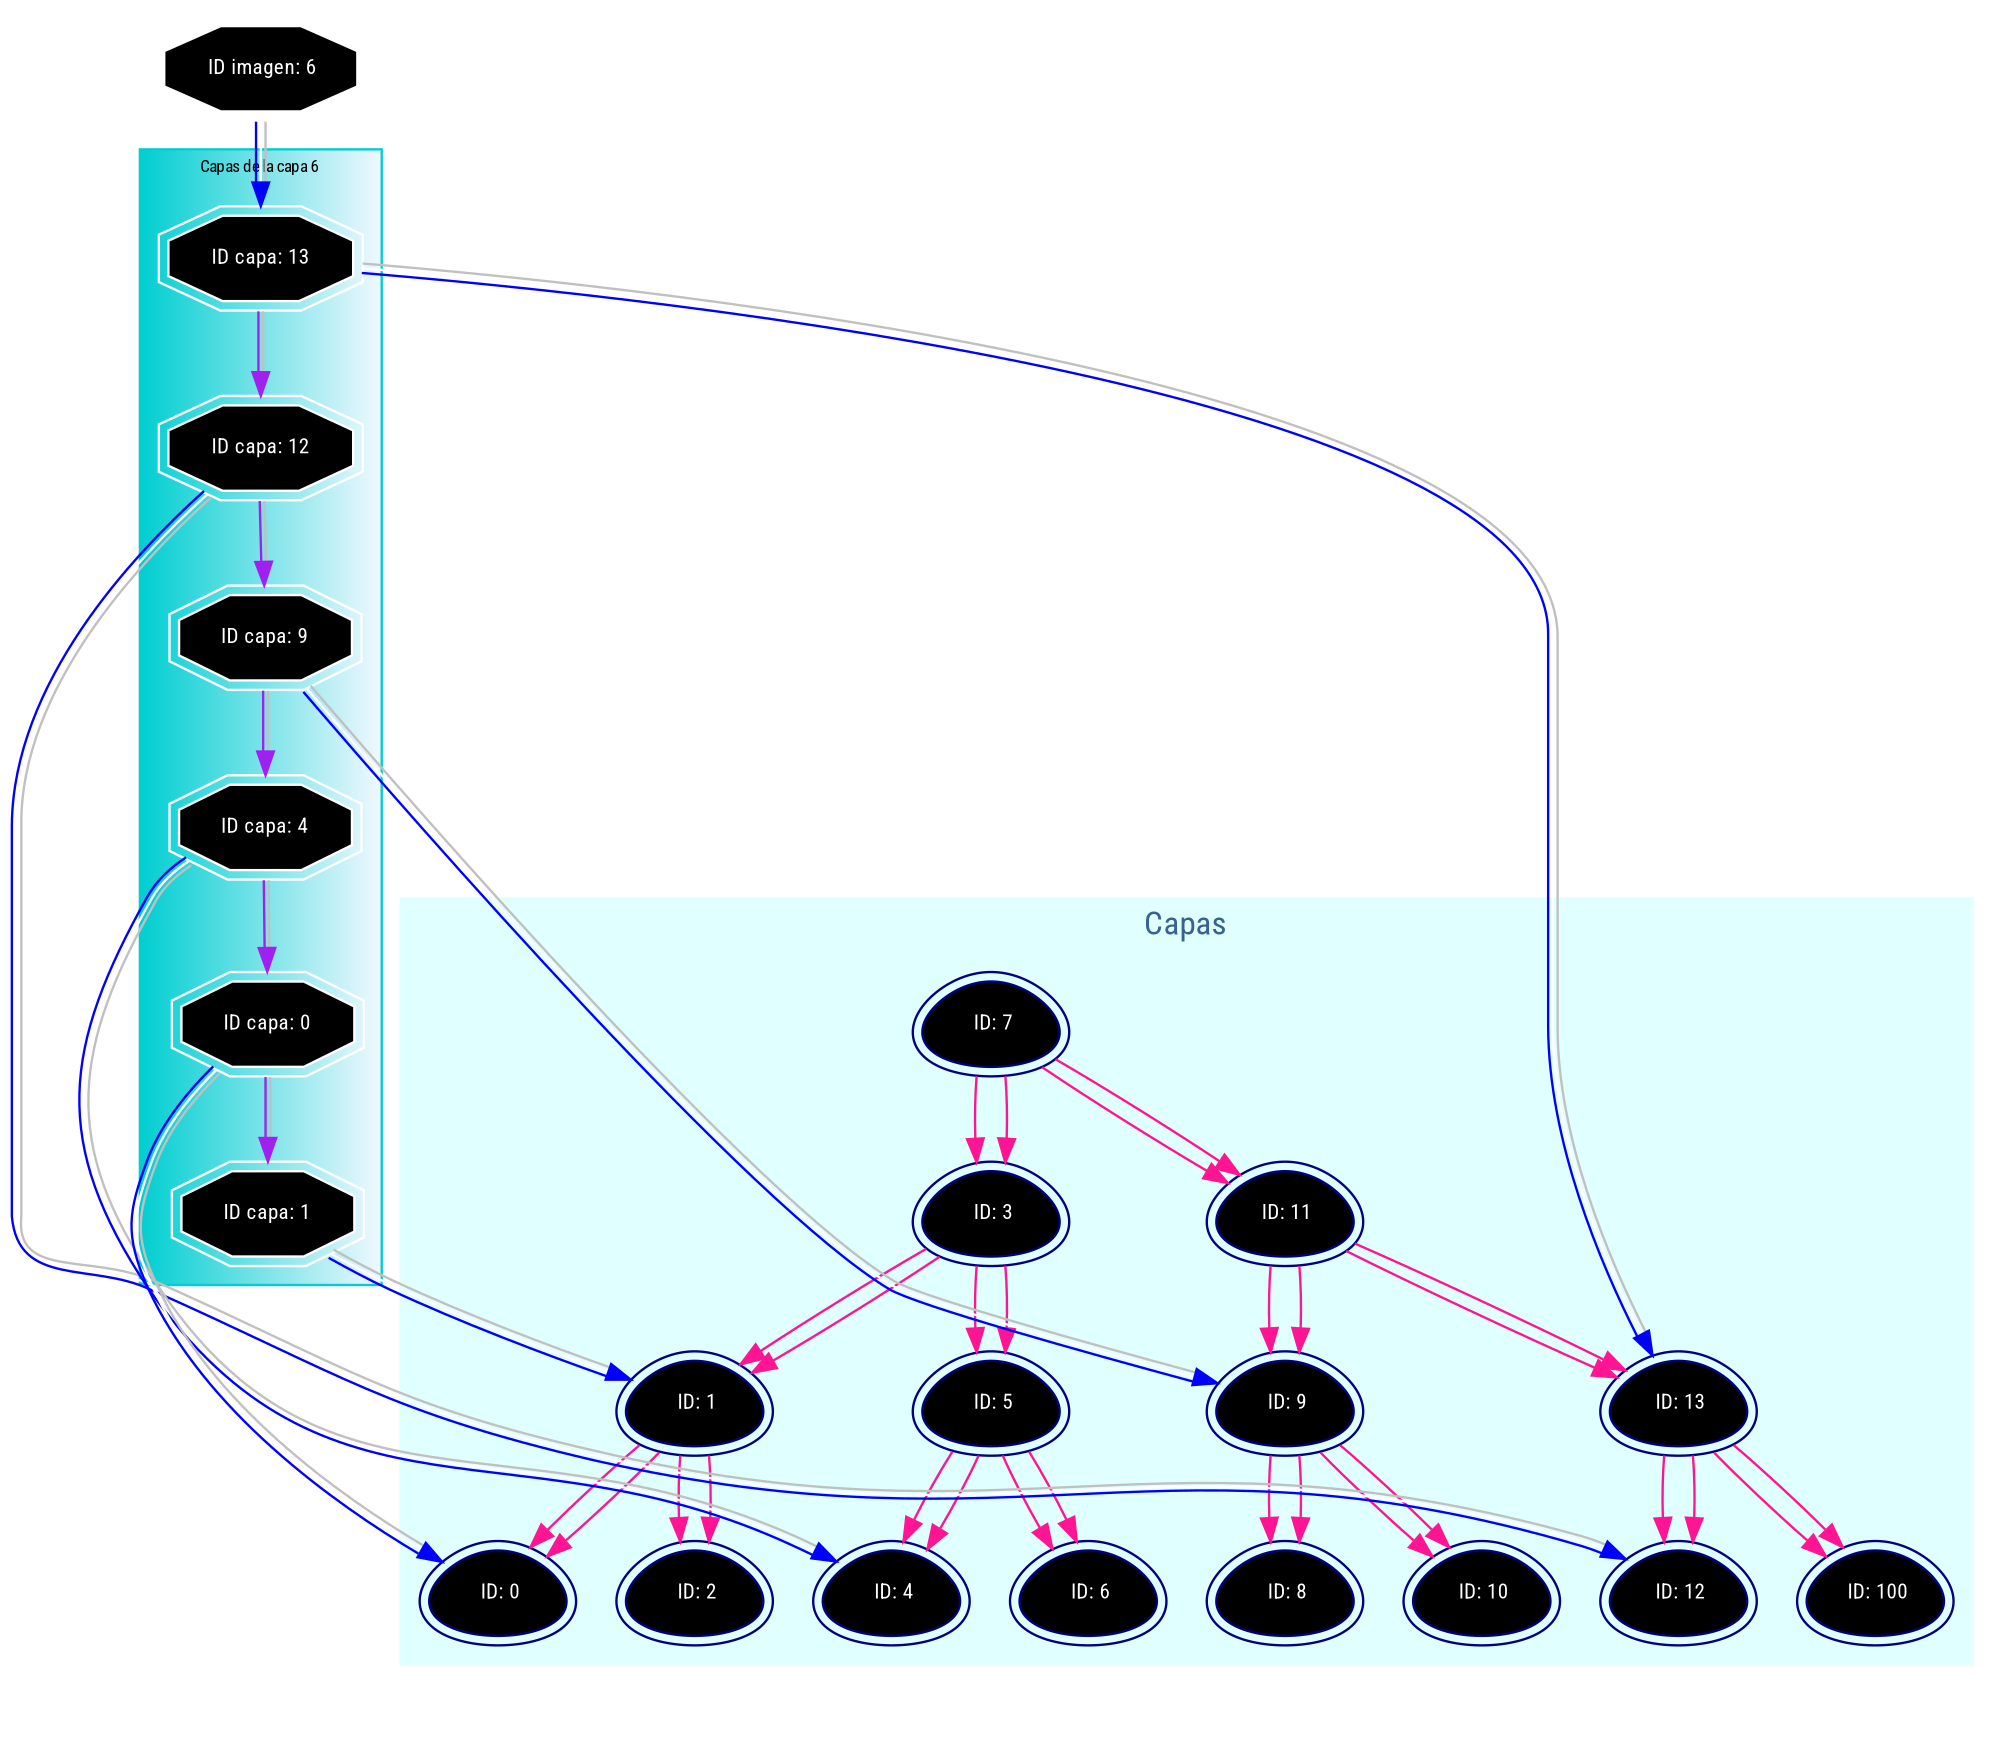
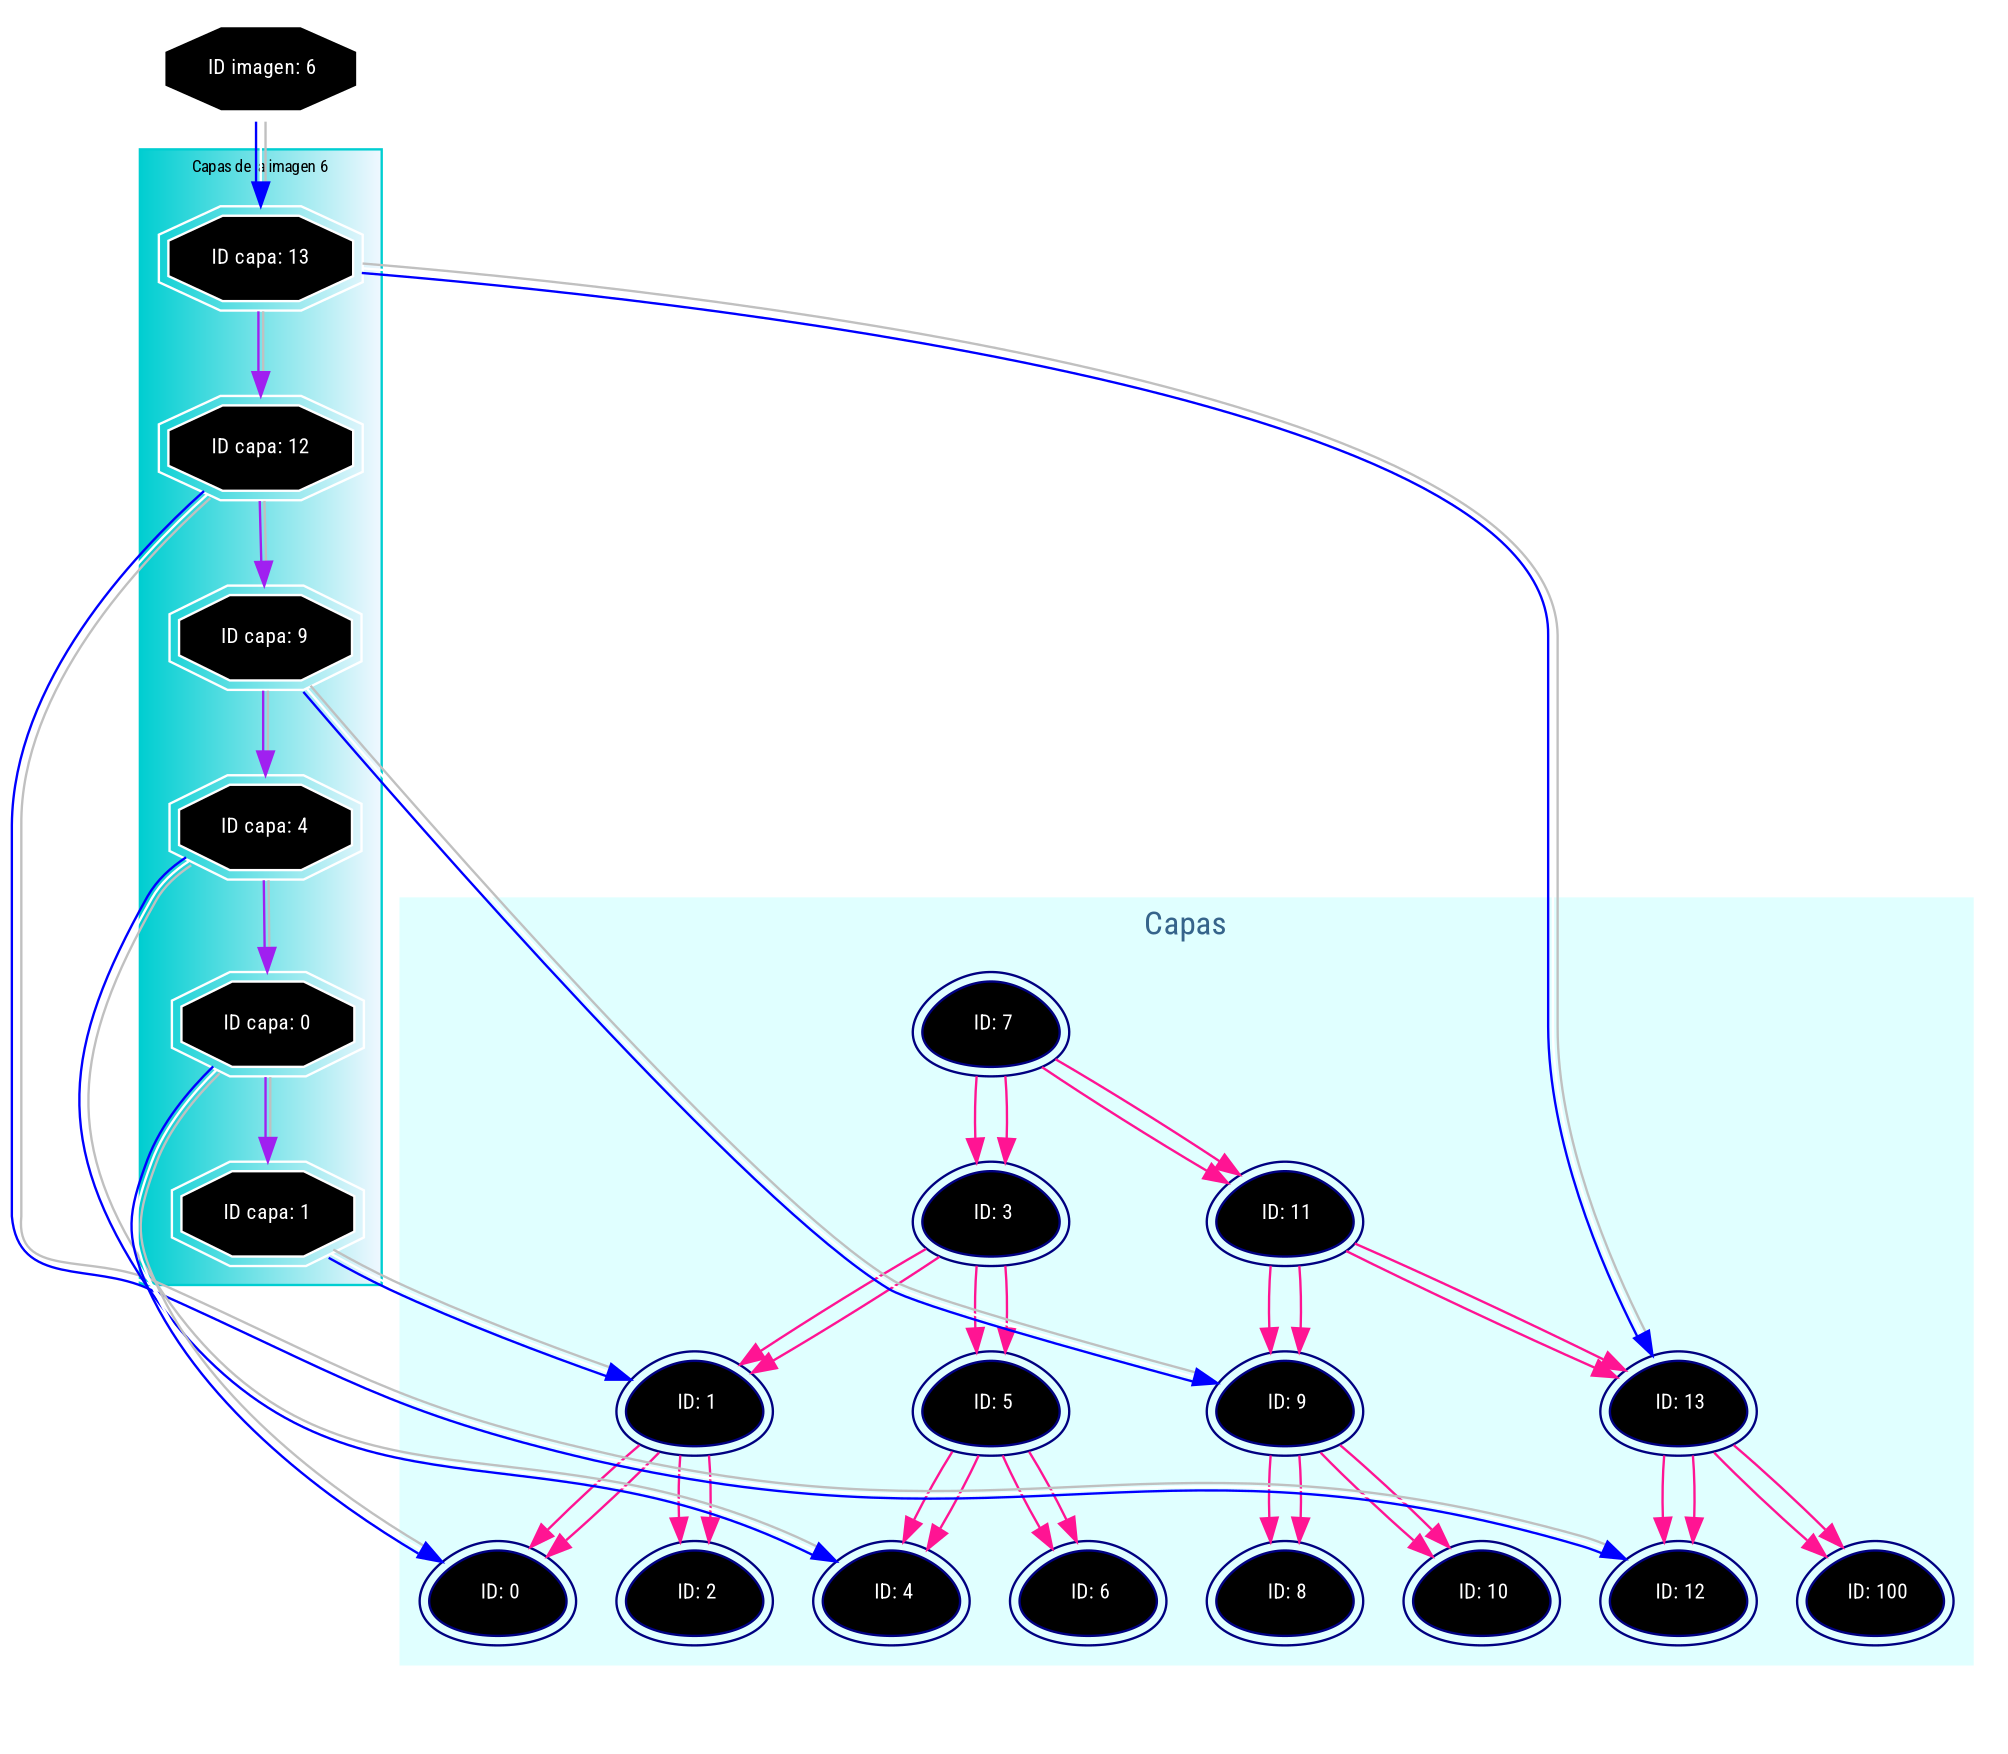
(261, 168) -> (261, 168)
